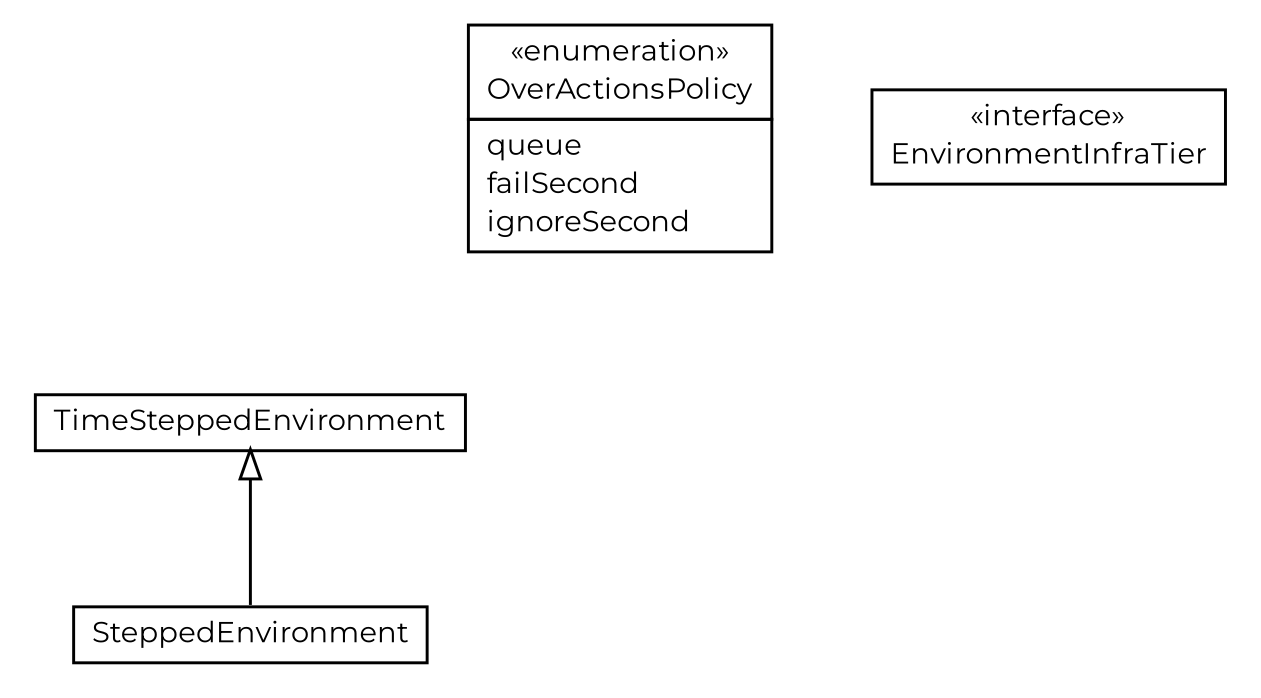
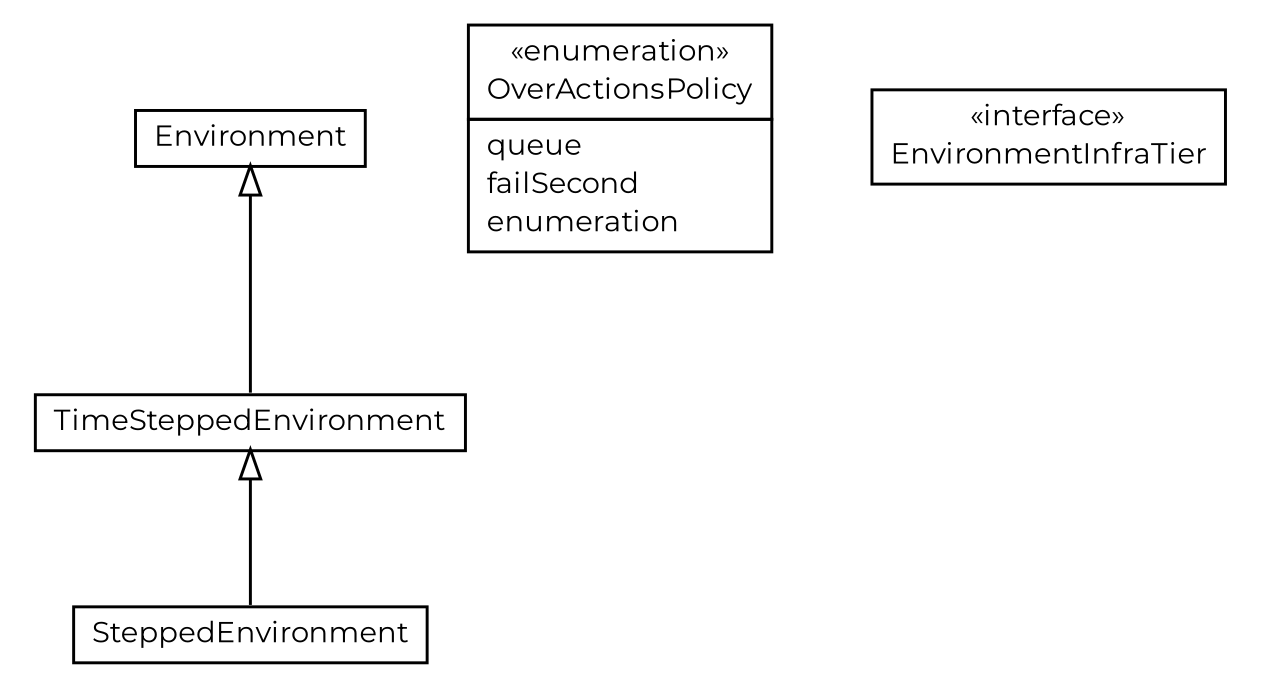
none -> (250, 137)
(589, 222) -> (583, 222)
